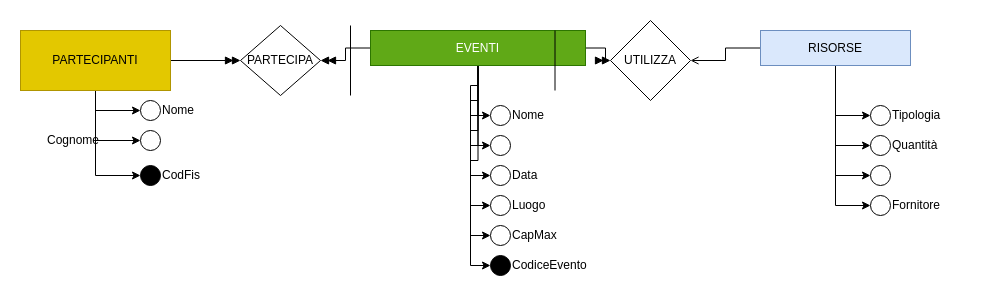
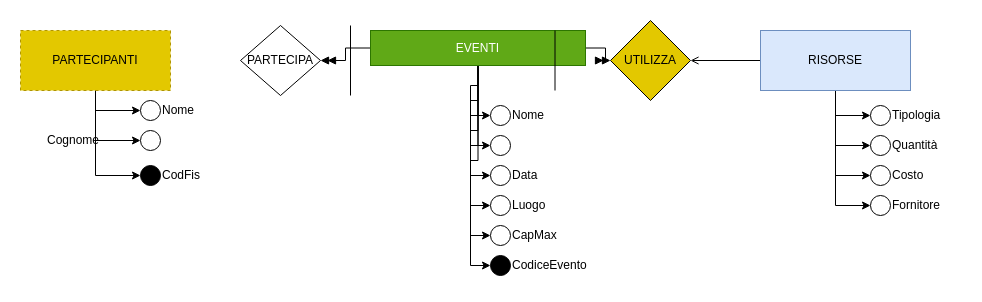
(836, 48) -> (836, 61)
(96, 61) -> (96, 61)
(198, 61) -> none
(651, 61) -> (651, 61)
none -> (916, 176)
